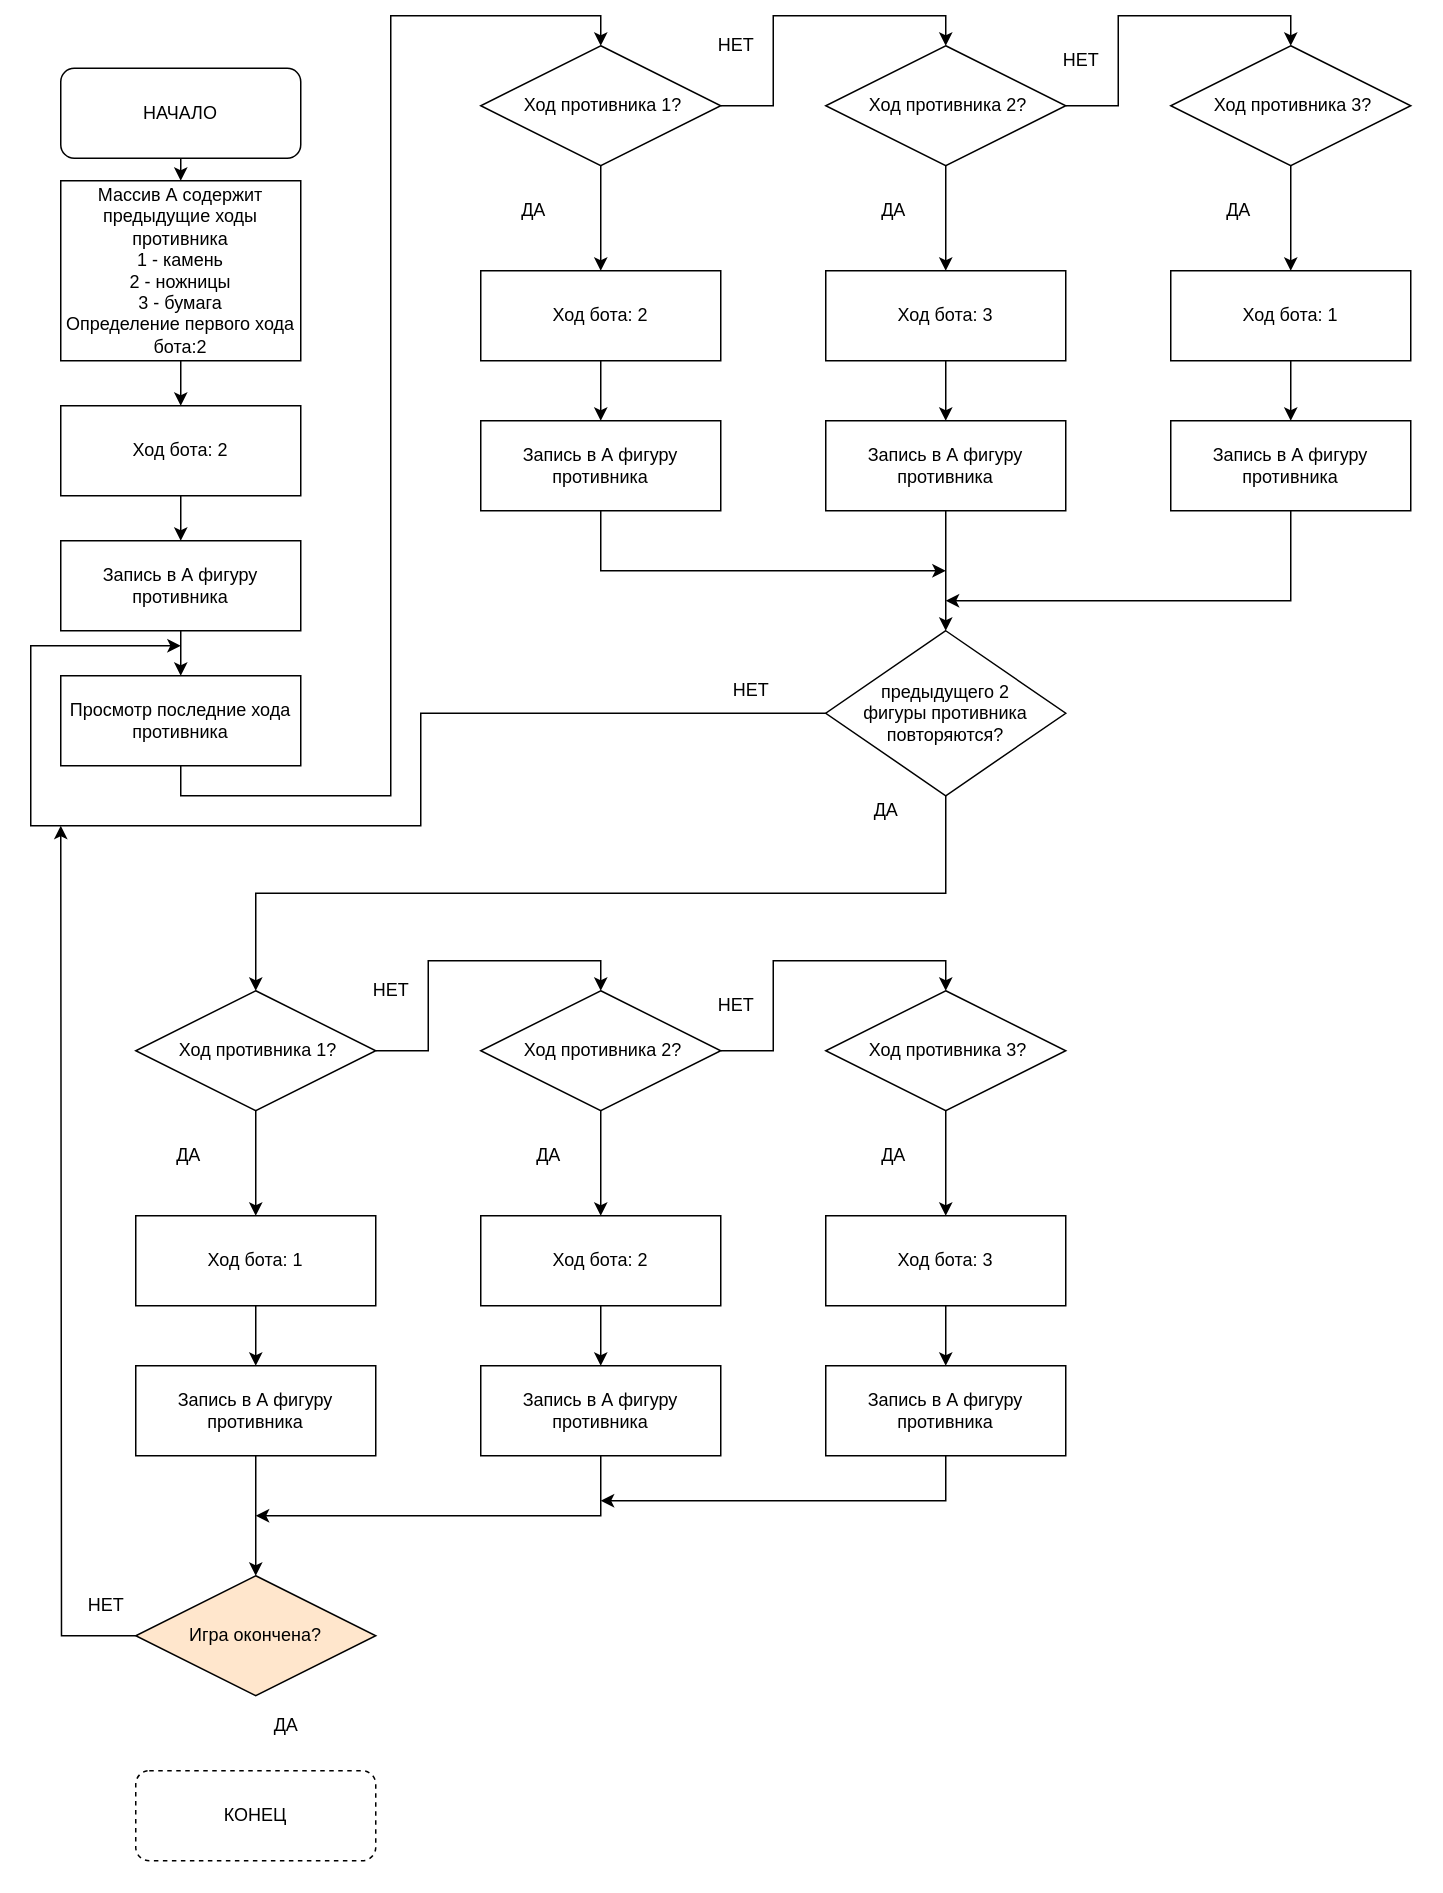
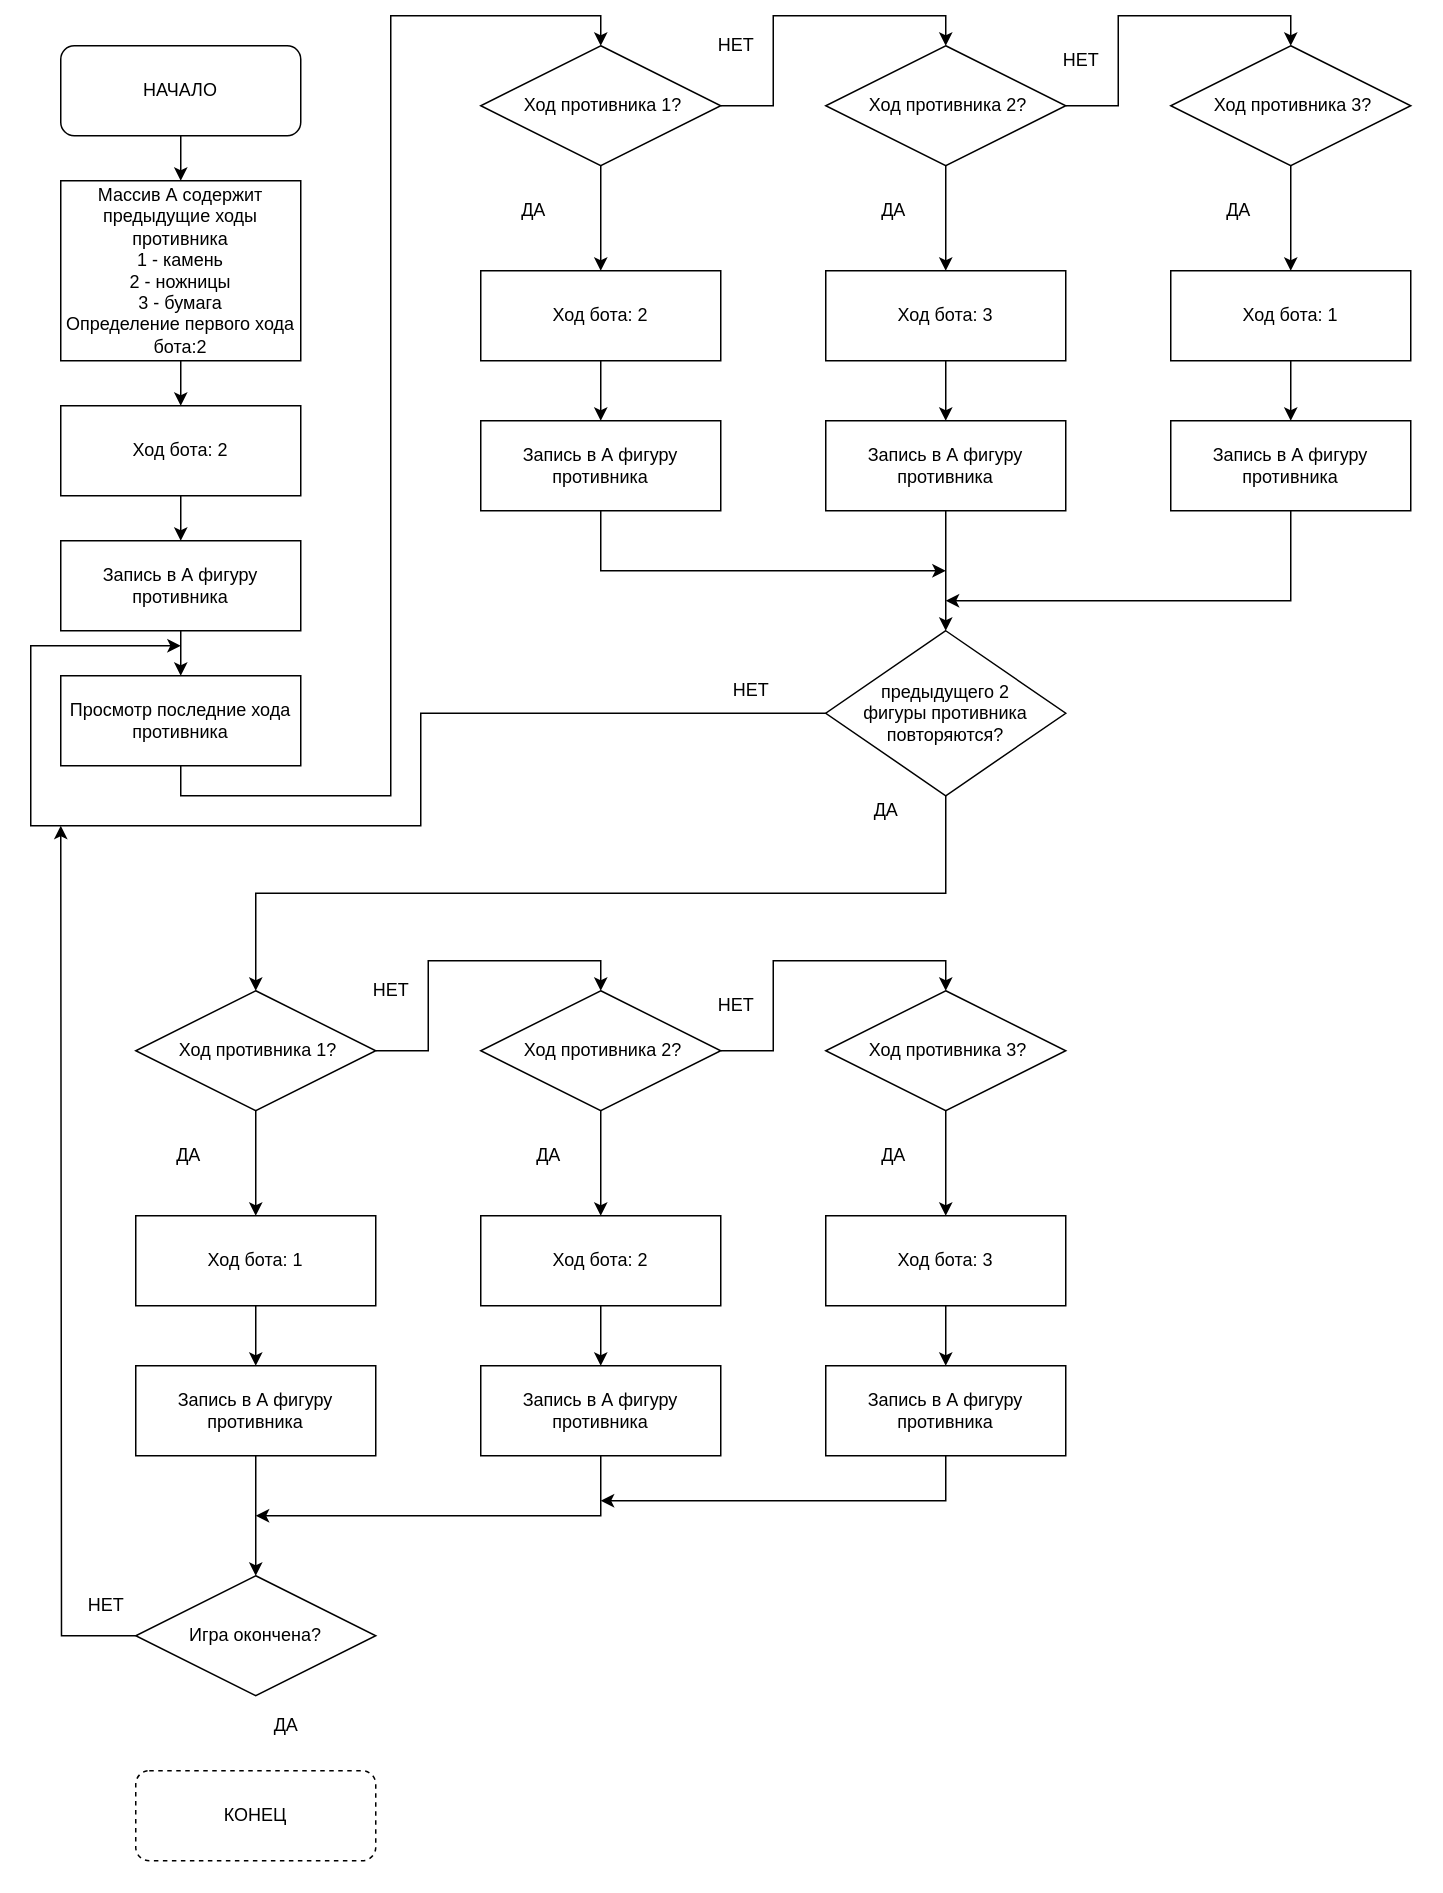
(181, 113) -> (181, 91)
(256, 1636) -> (256, 1636)
